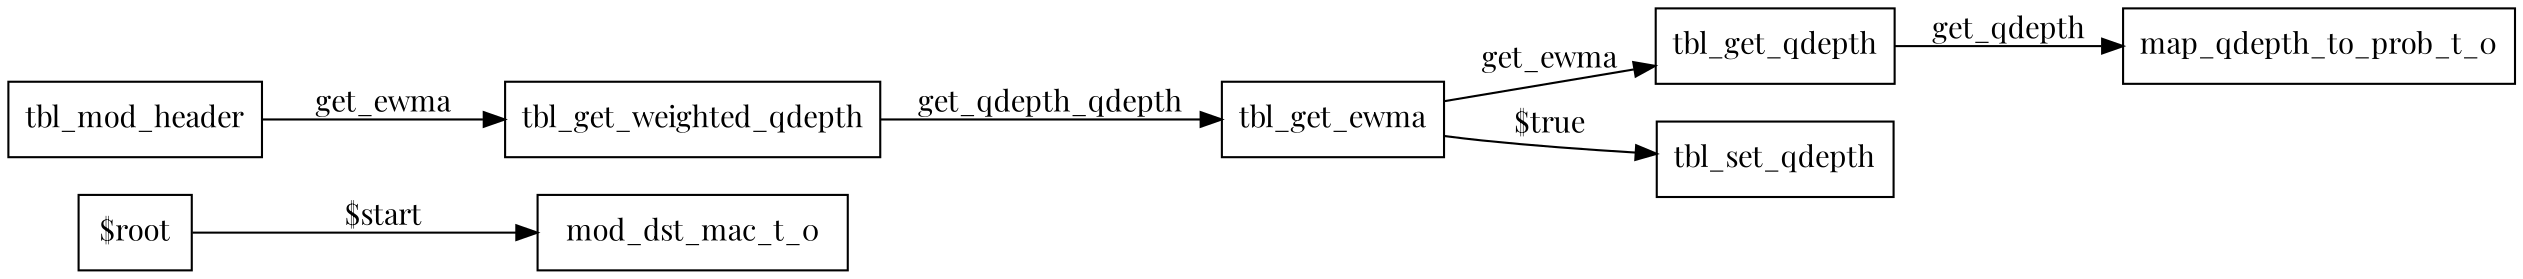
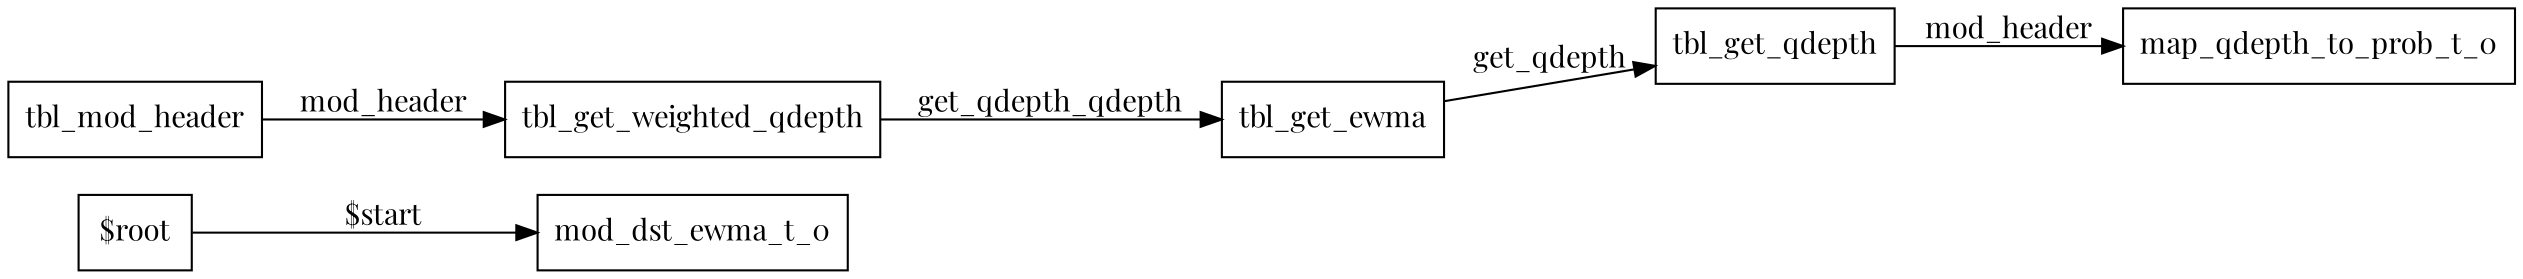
(2009, 30) -> (2009, 30)
(1550, 60) -> (1550, 60)
(384, 104) -> (384, 104)
(1775, 159) -> none
(693, 233) -> (693, 233)
